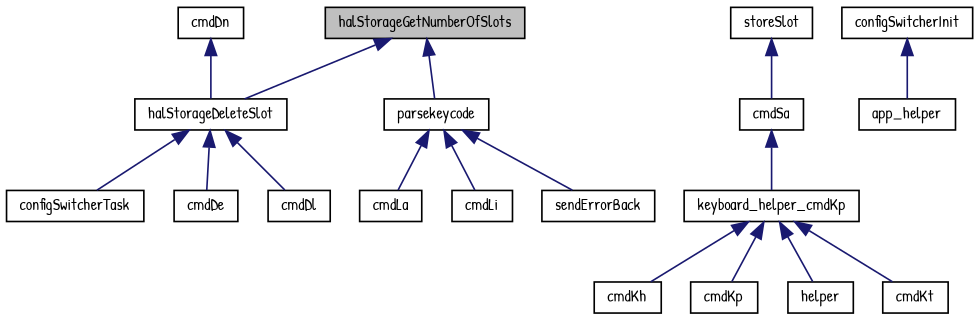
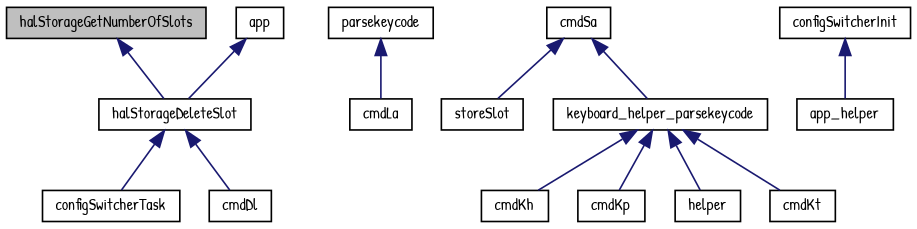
(211, 23) -> (260, 23)
(432, 77) -> none
(772, 77) -> (525, 74)
(206, 206) -> none
(482, 206) -> none
(598, 206) -> none
(772, 206) -> (660, 114)
